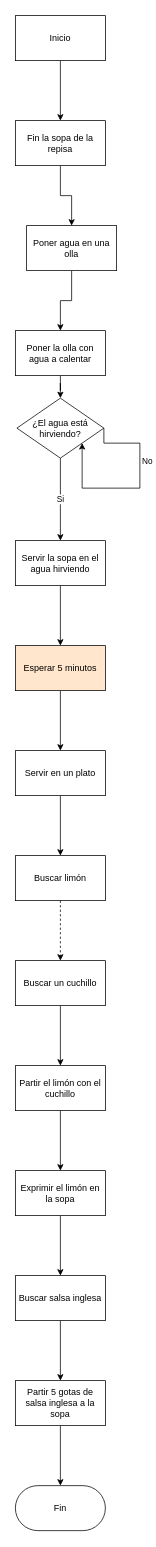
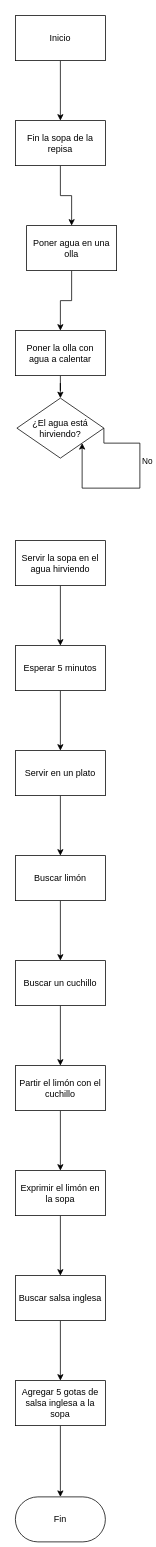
(60, 496) -> none
(60, 668) -> (60, 668)
(60, 928) -> (60, 928)
(60, 1403) -> (60, 1403)
(60, 1508) -> (60, 1519)
